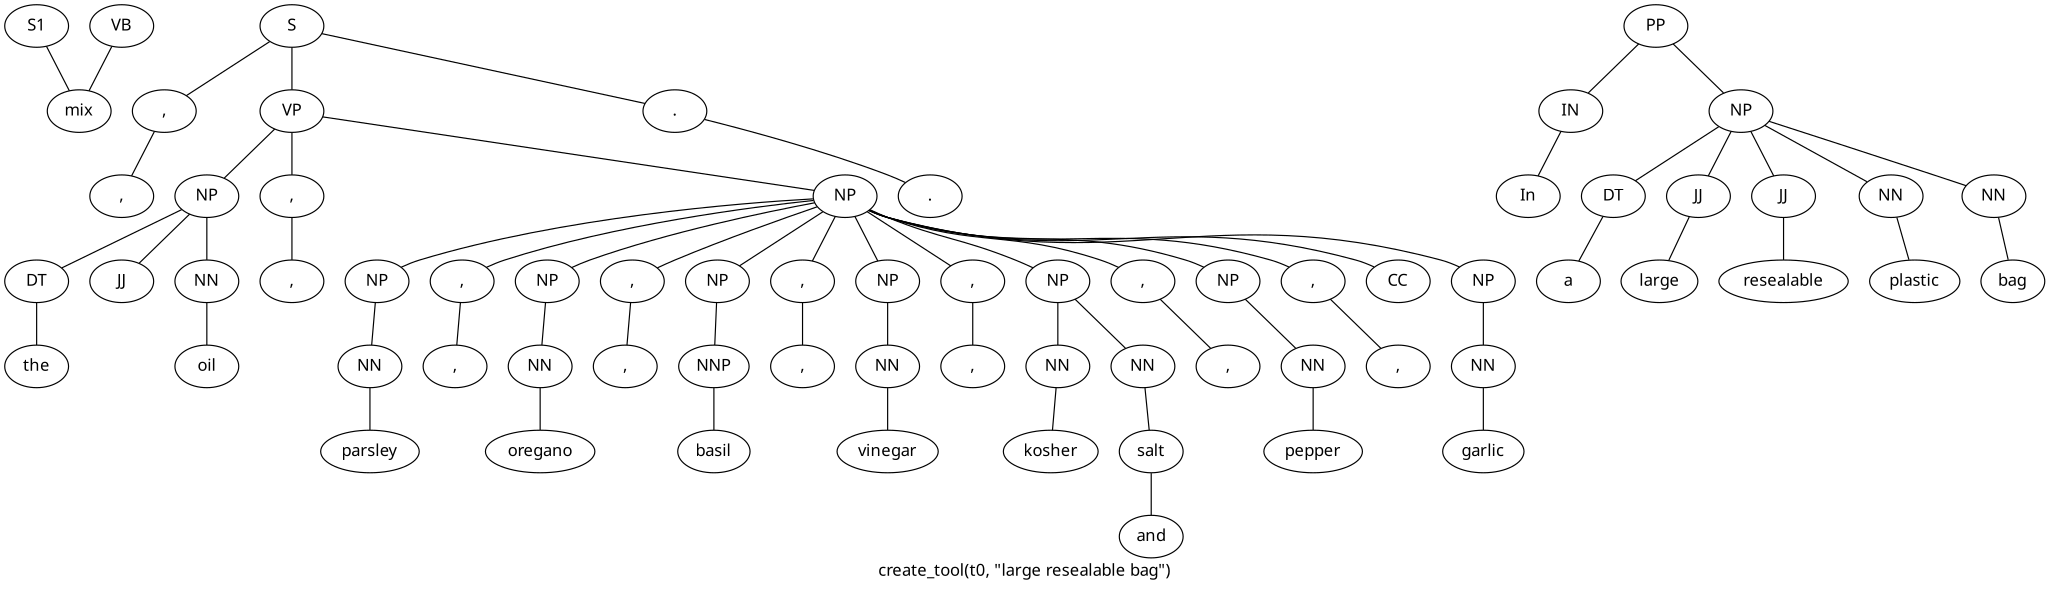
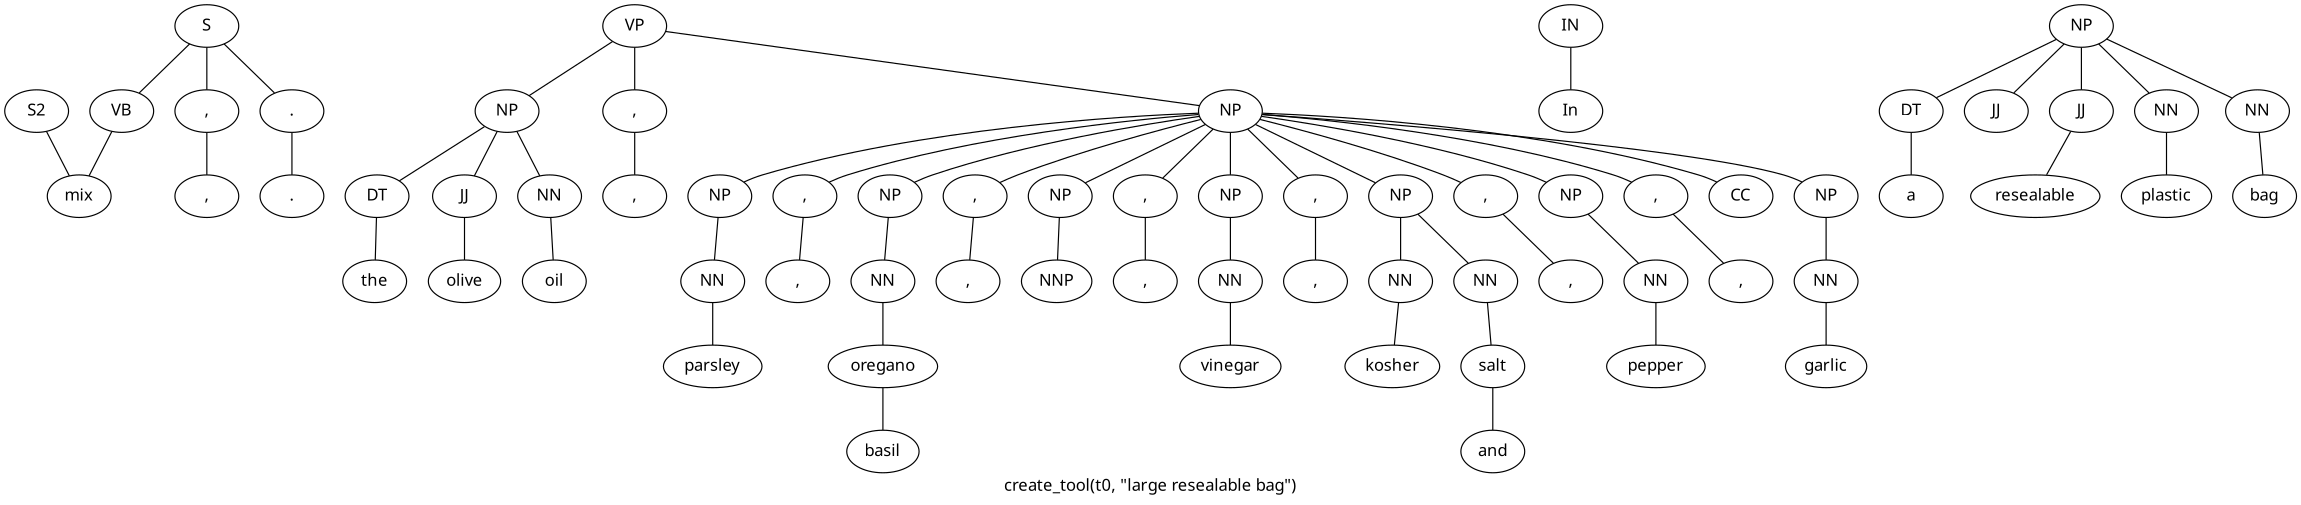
(37, 26) -> (37, 111)
(1656, 26) -> none
(292, 69) -> (164, 68)
none -> (465, 281)
(1659, 281) -> none
(714, 409) -> (883, 409)
